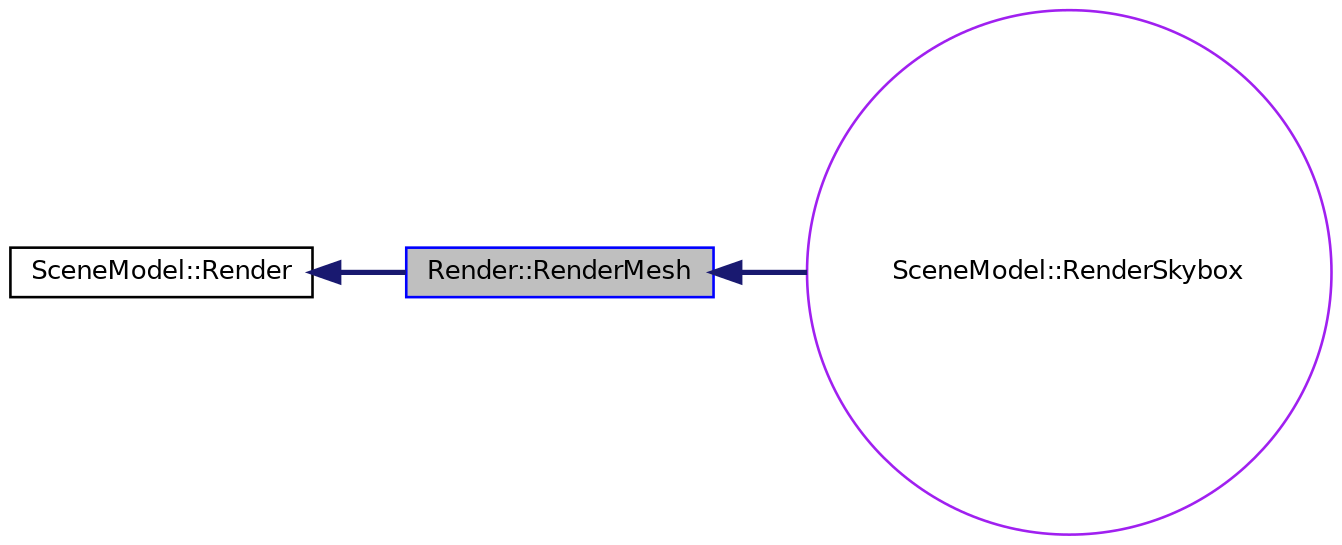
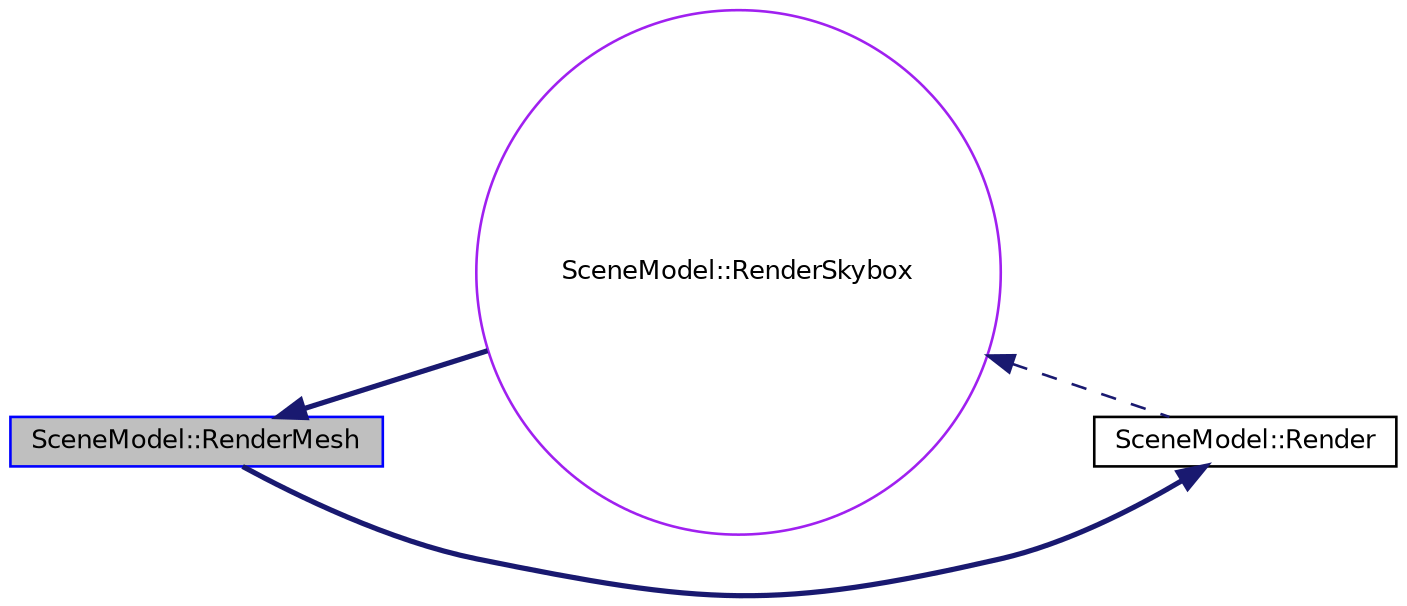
(560, 272) -> (197, 442)
none -> (1091, 390)
